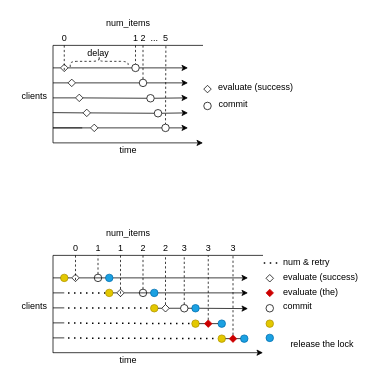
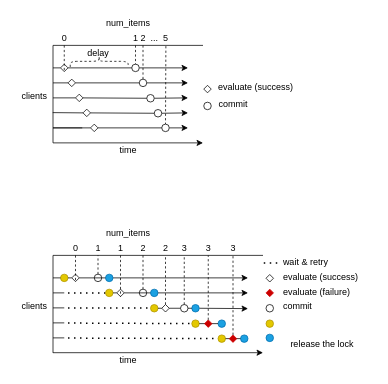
(309, 262) -> (310, 262)
(316, 292) -> (324, 292)
